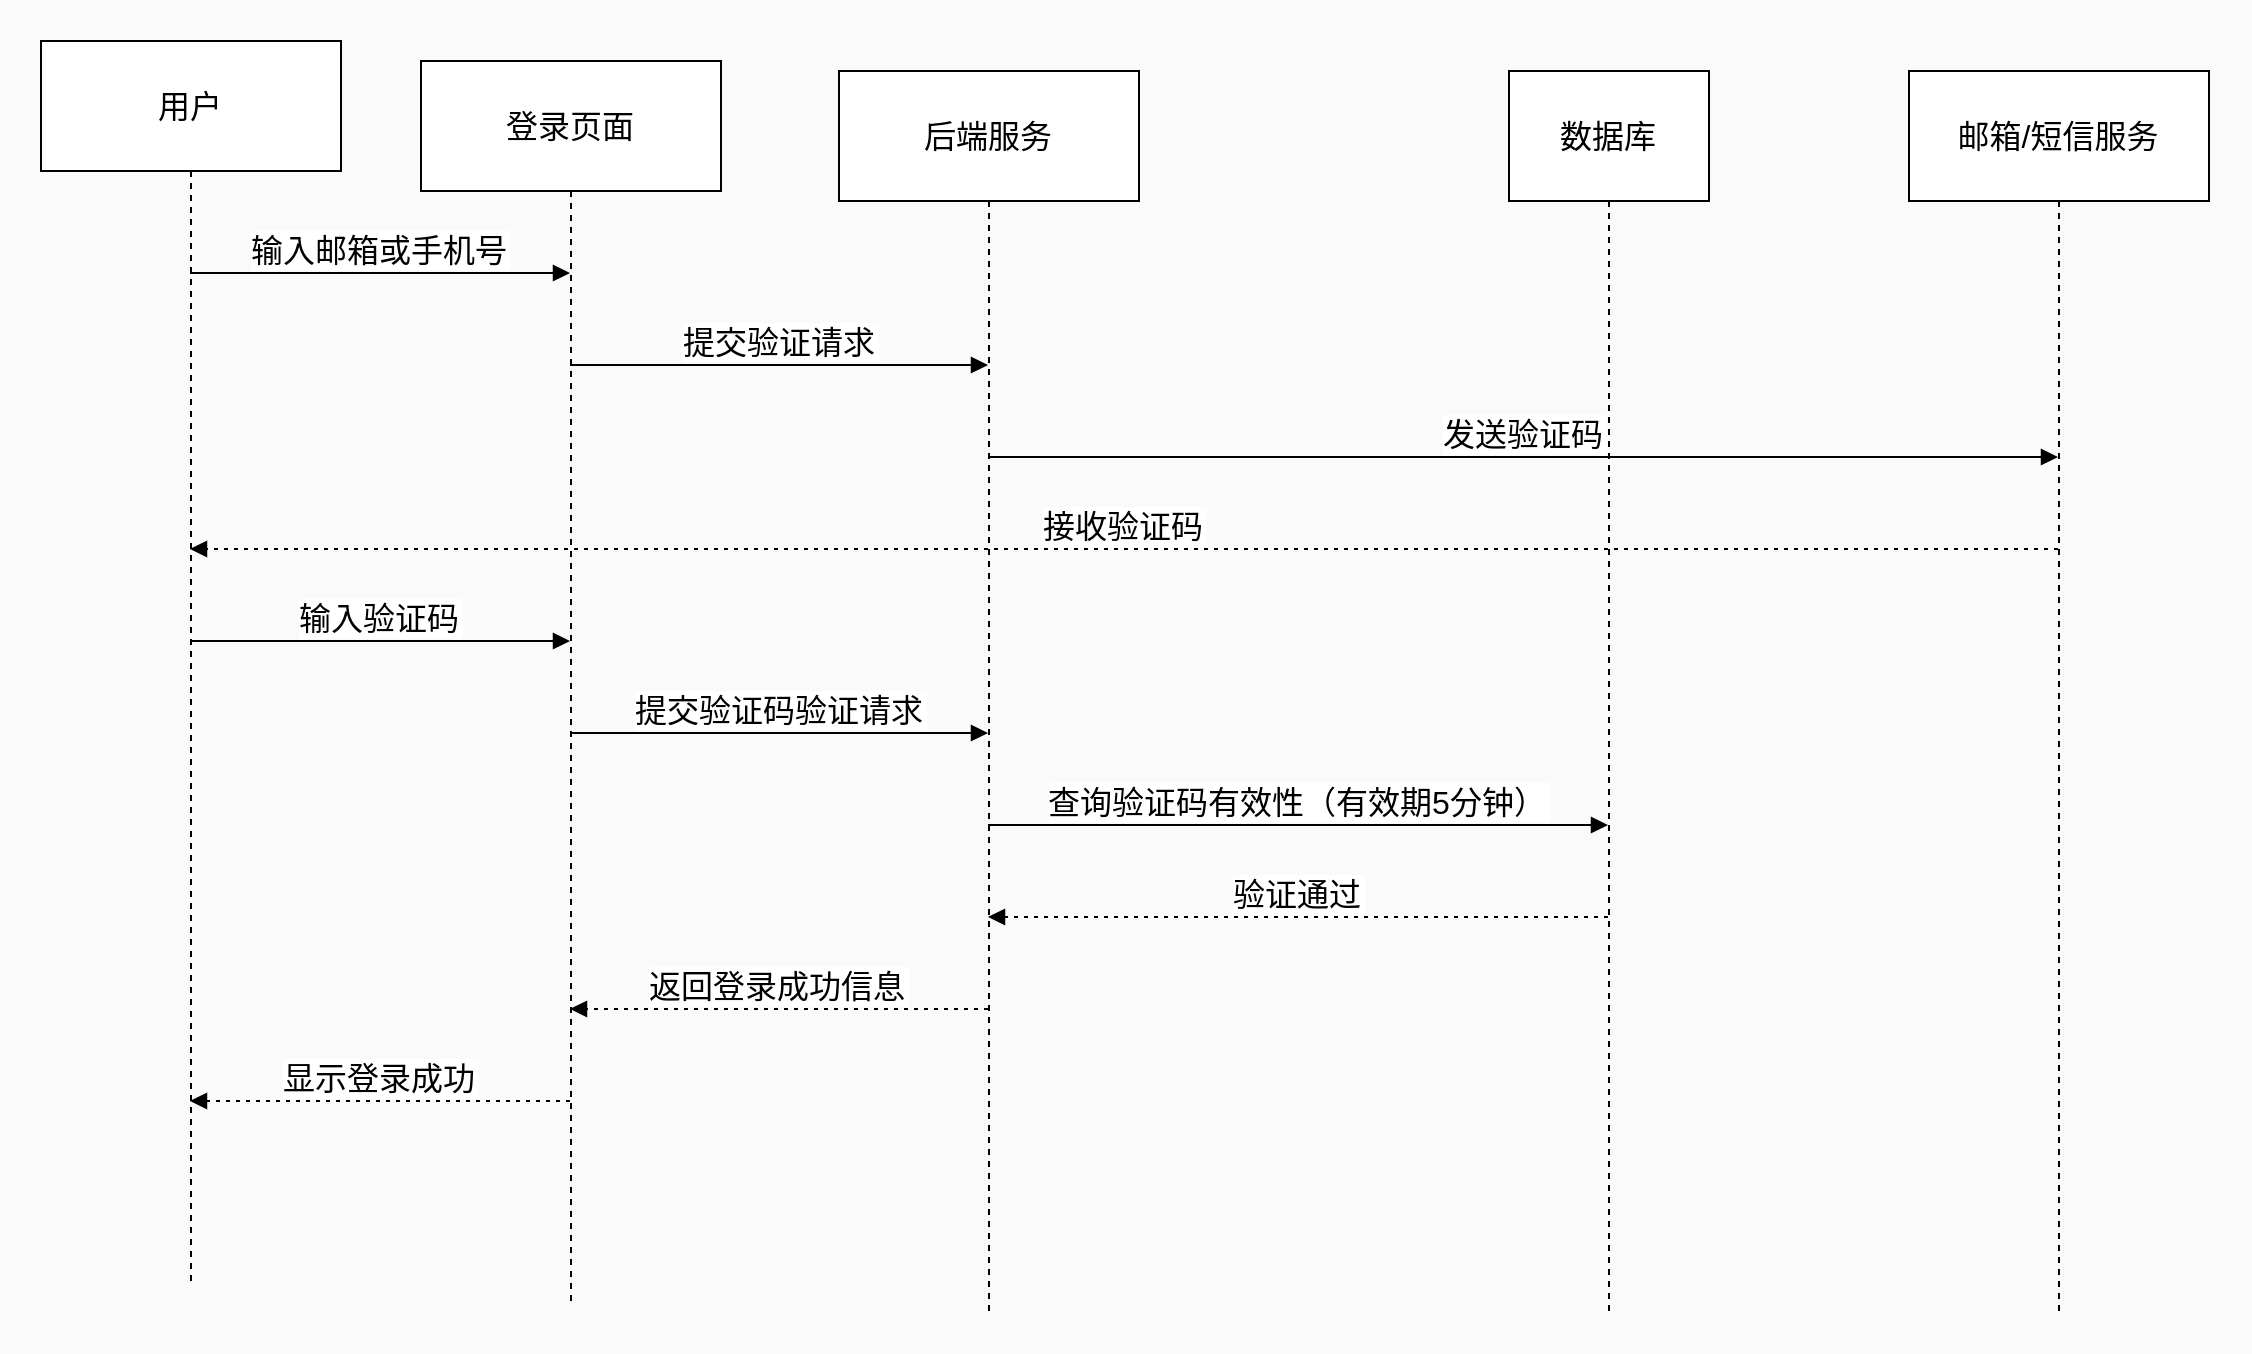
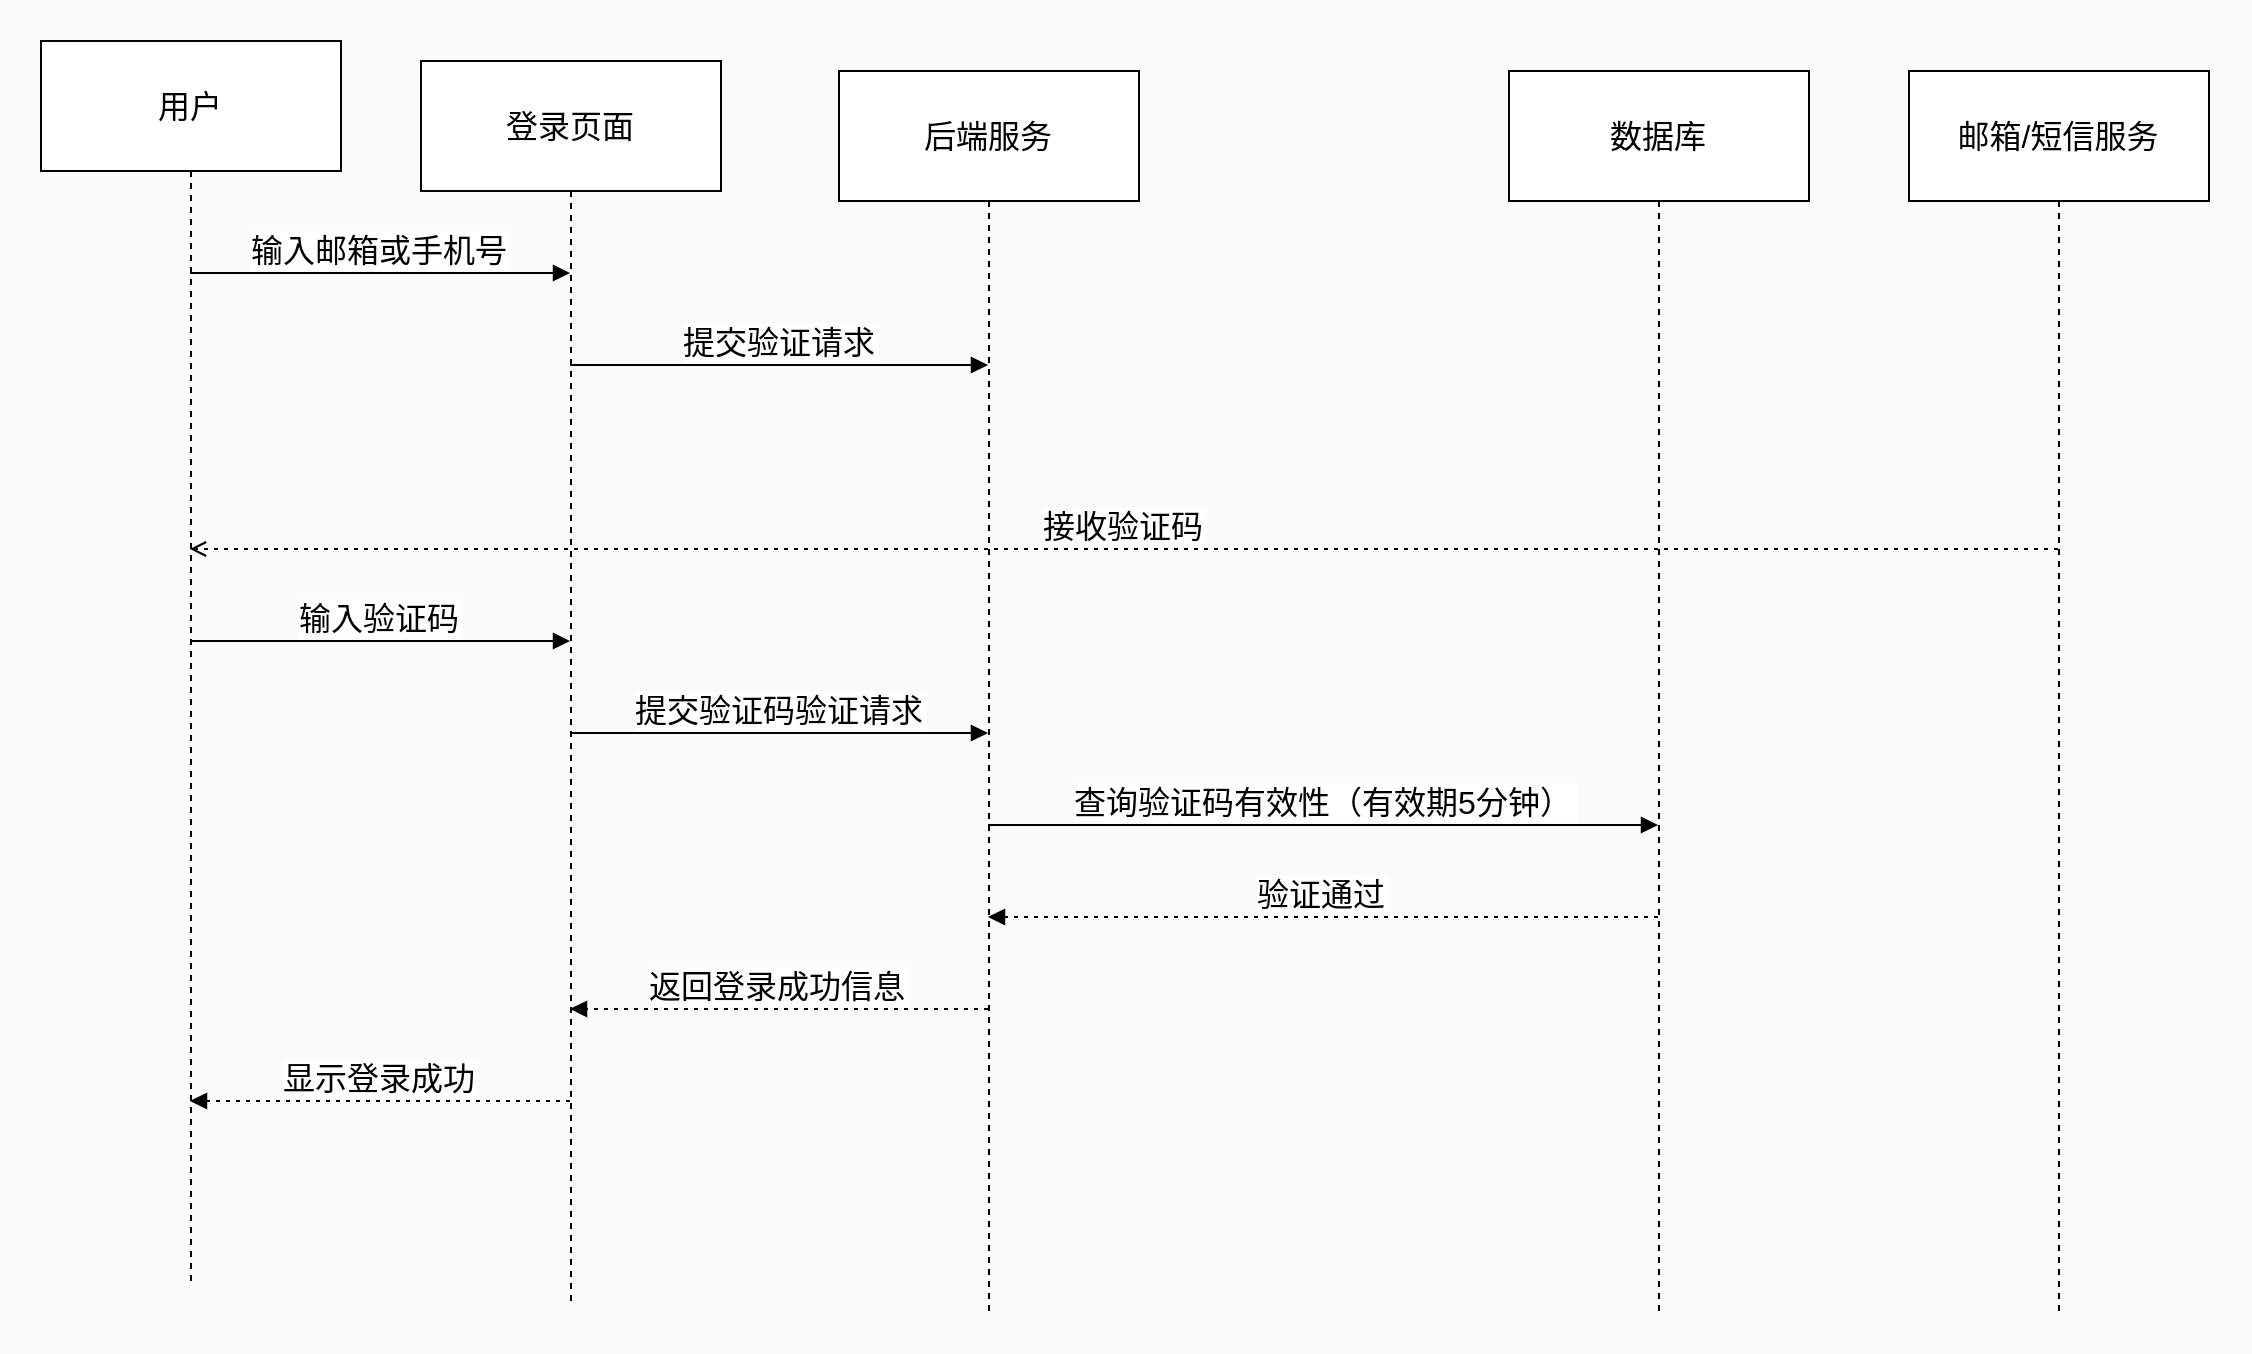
(1517, 457) -> none
(207, 549) -> (202, 549)
(1609, 691) -> (1659, 691)
